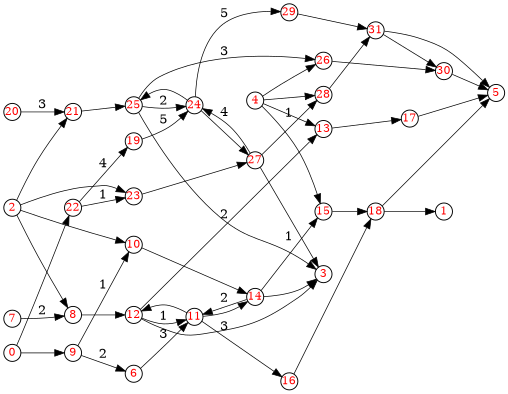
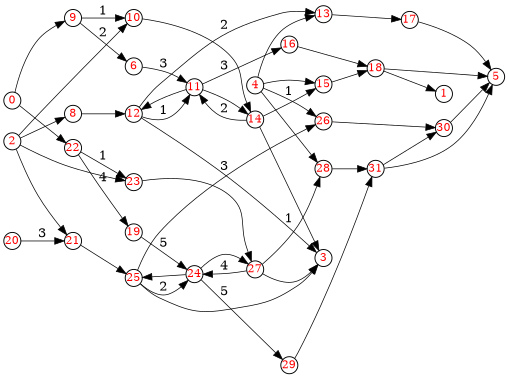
(12, 319) -> none
